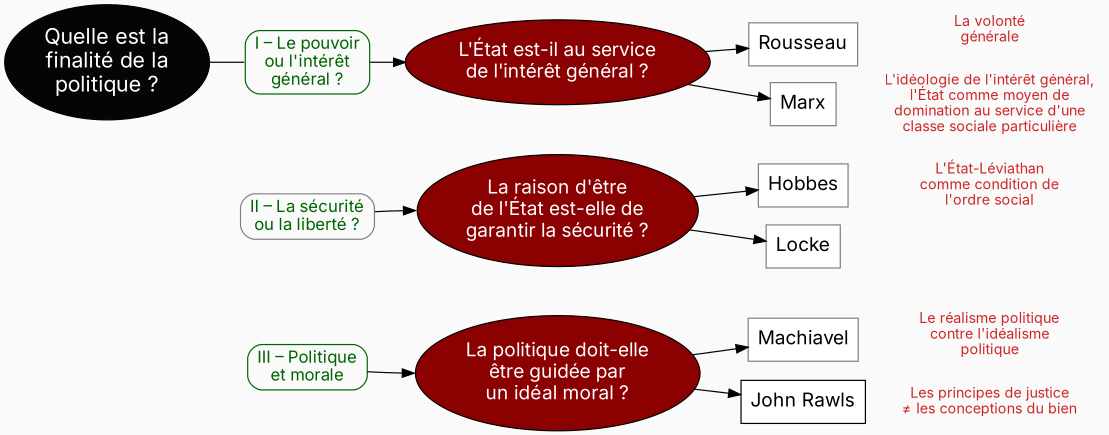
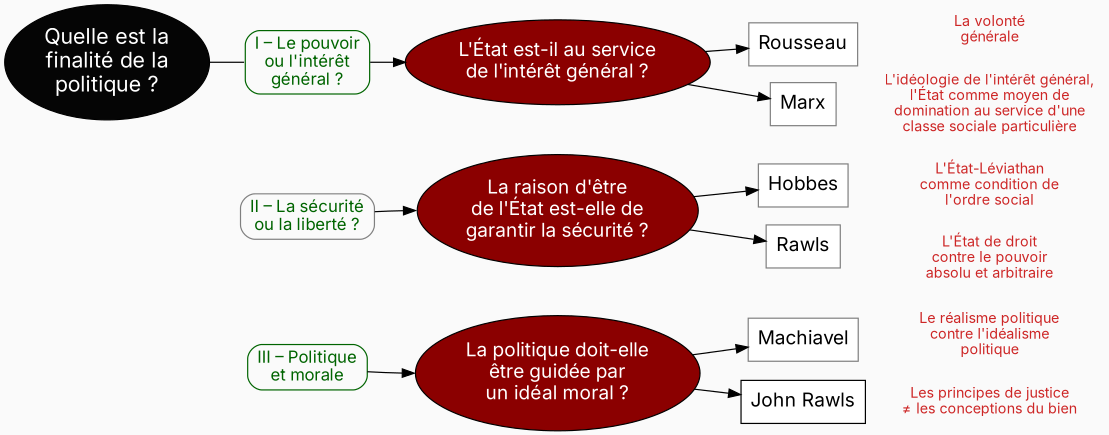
(803, 246) -> (803, 246)
none -> (990, 258)
